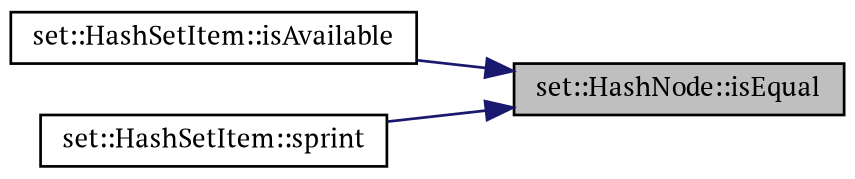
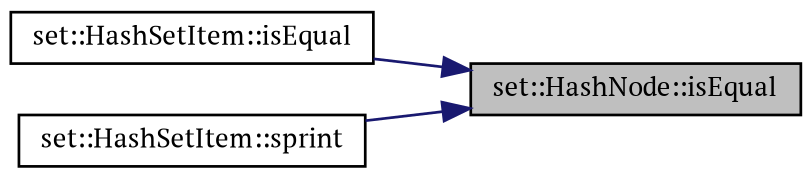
(214, 38) -> (192, 38)
